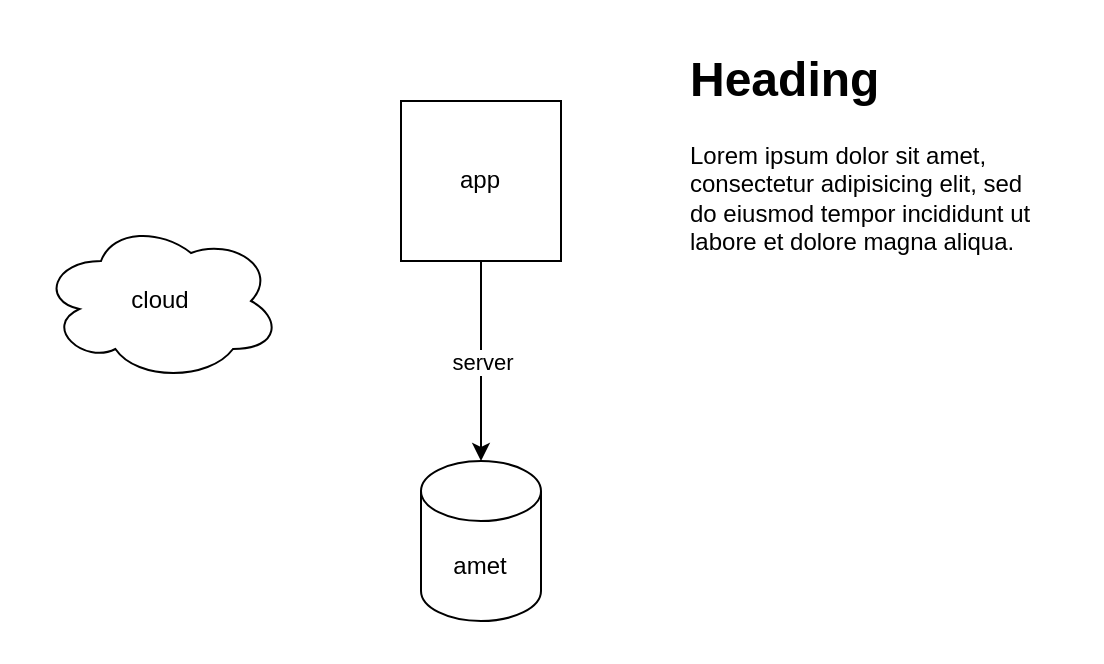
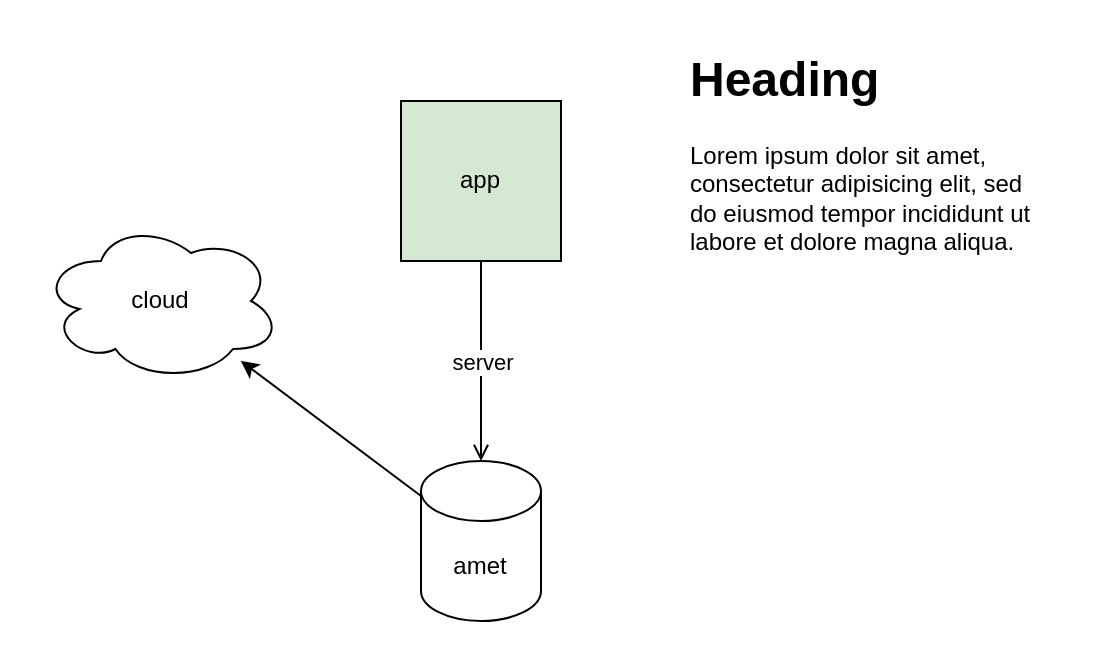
(481, 181) -> (481, 181)
none -> (334, 431)
(481, 446) -> (481, 448)
